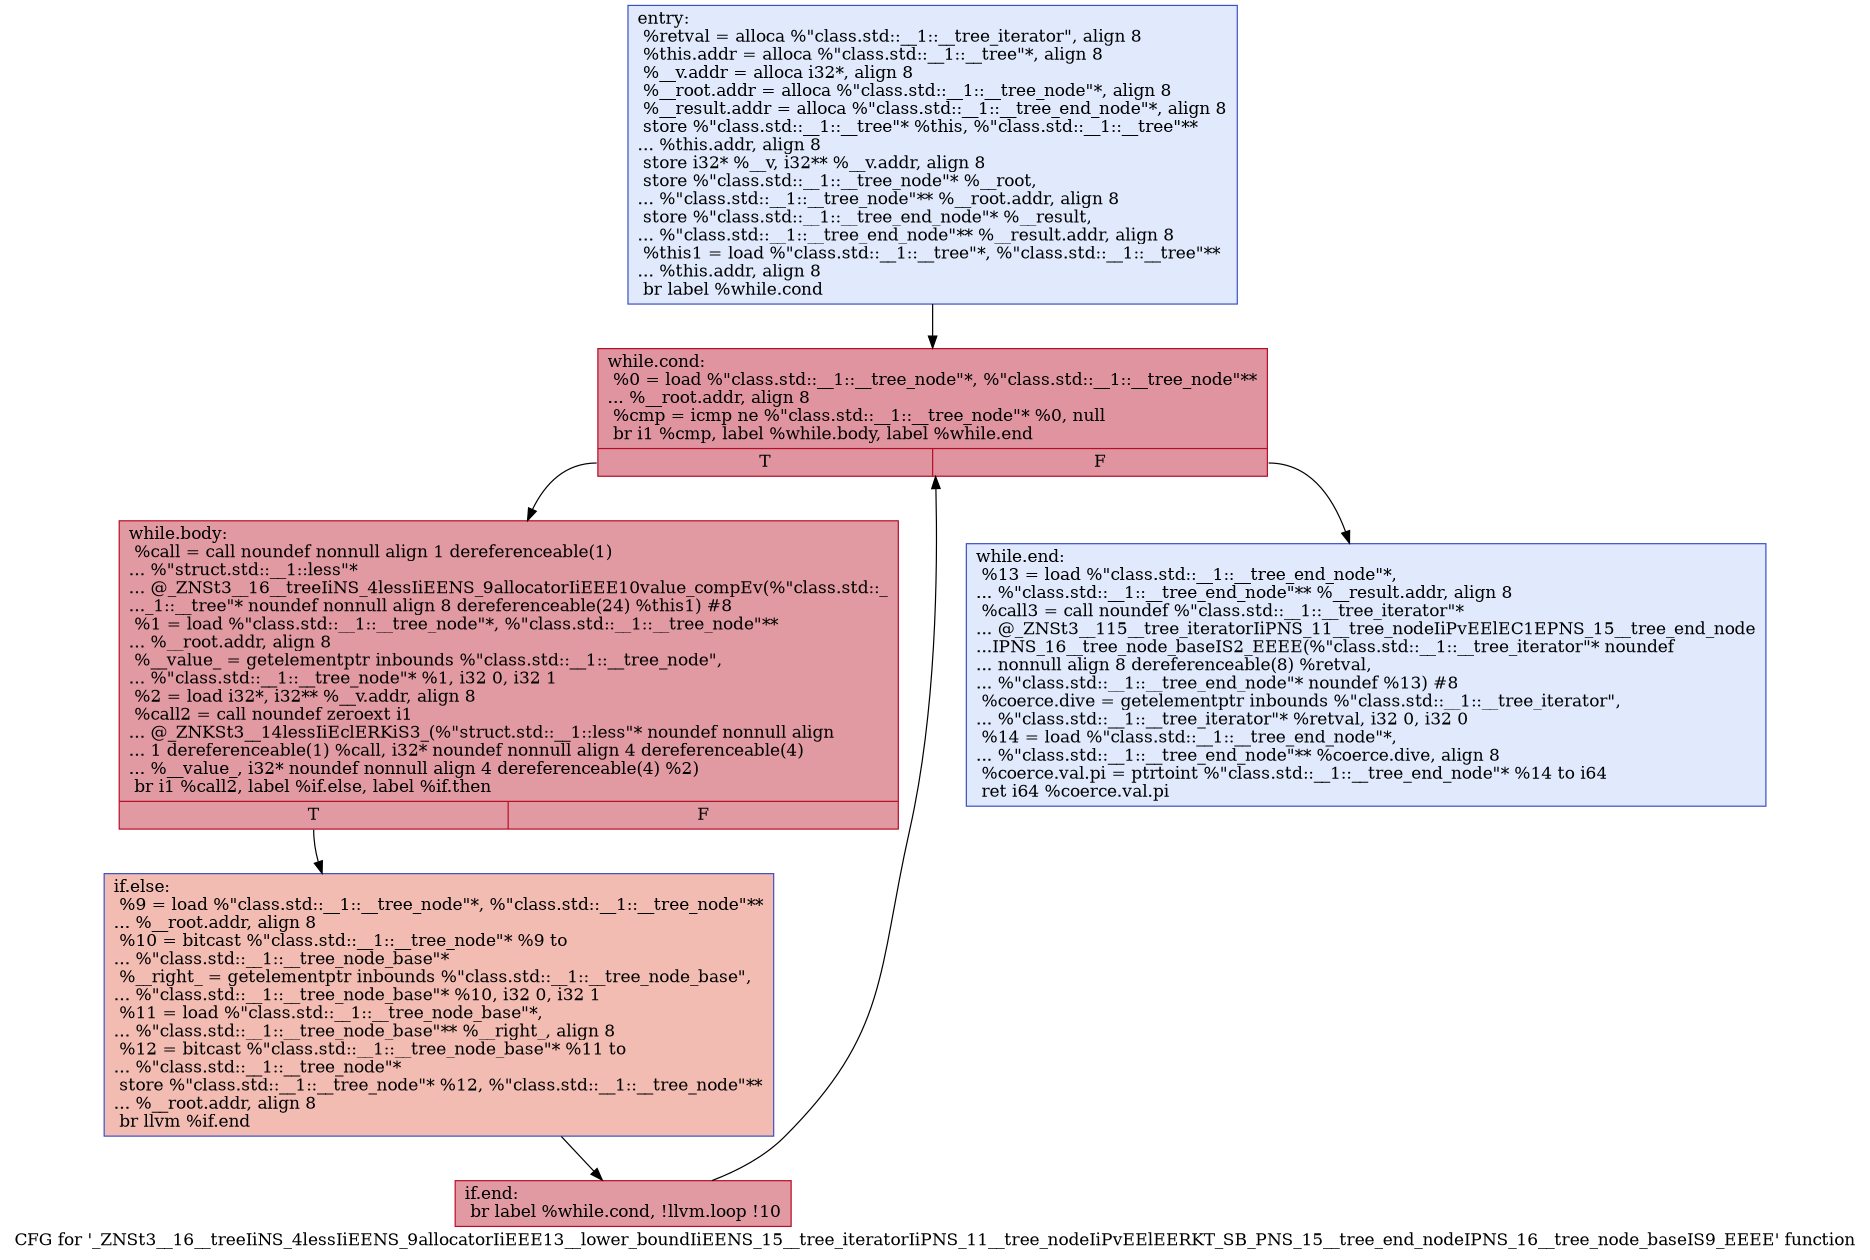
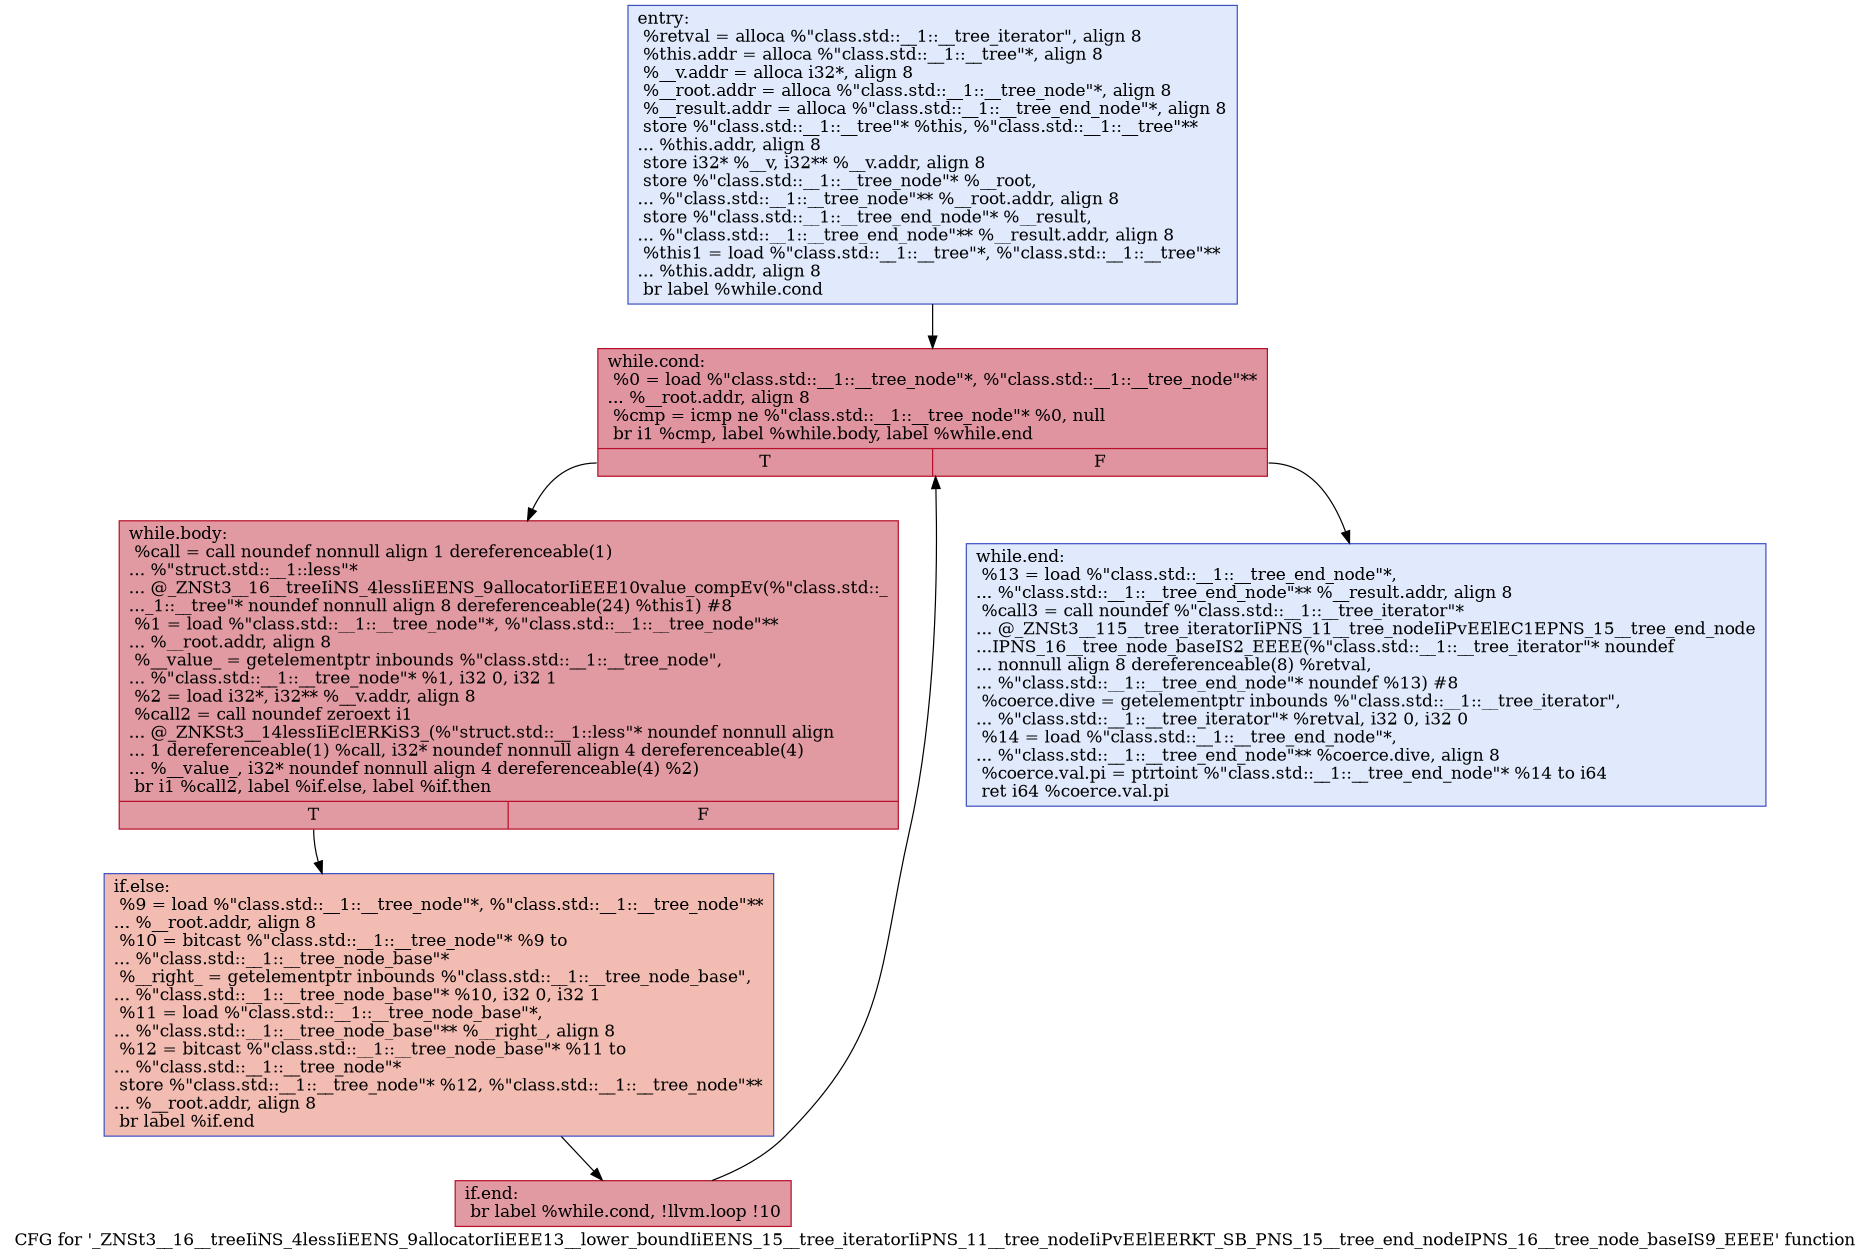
(182, 1122) -> (185, 1122)
